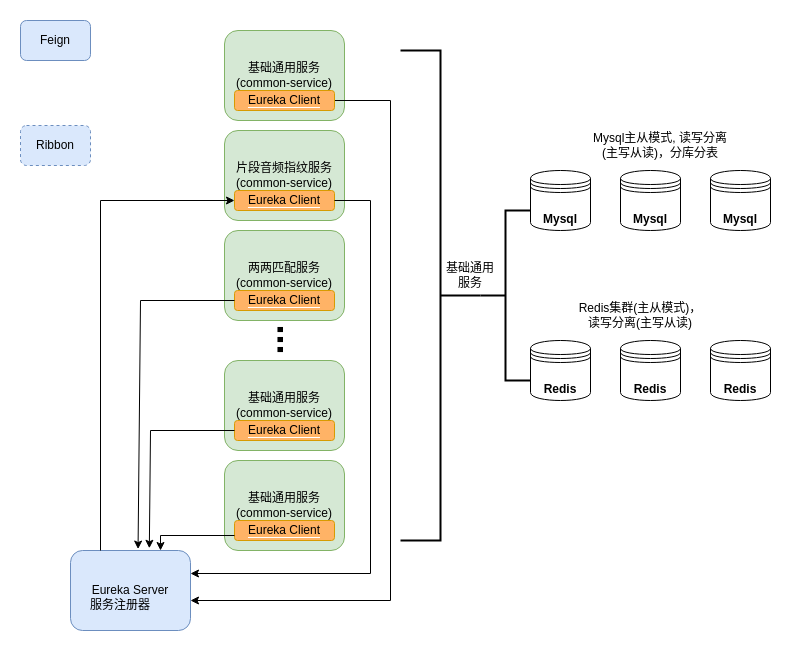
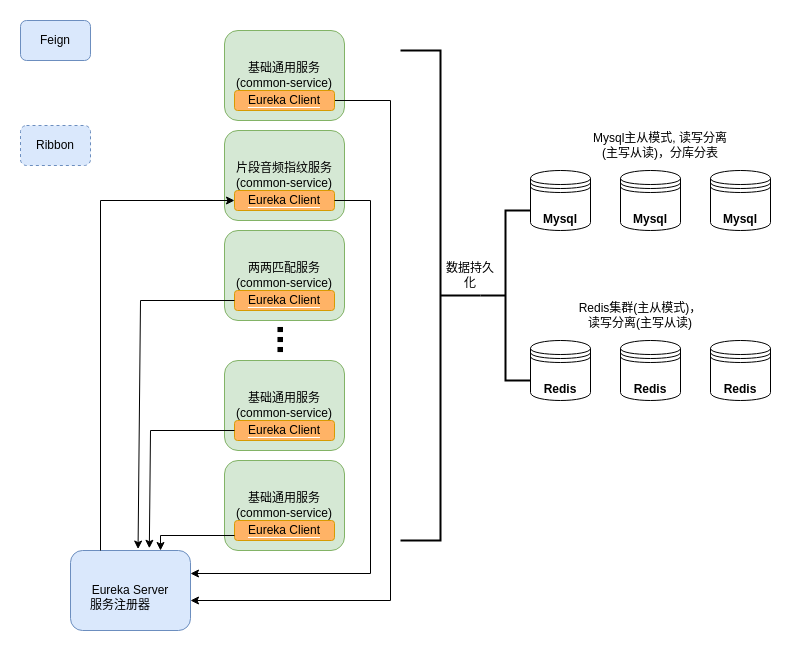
(471, 276) -> (471, 276)
